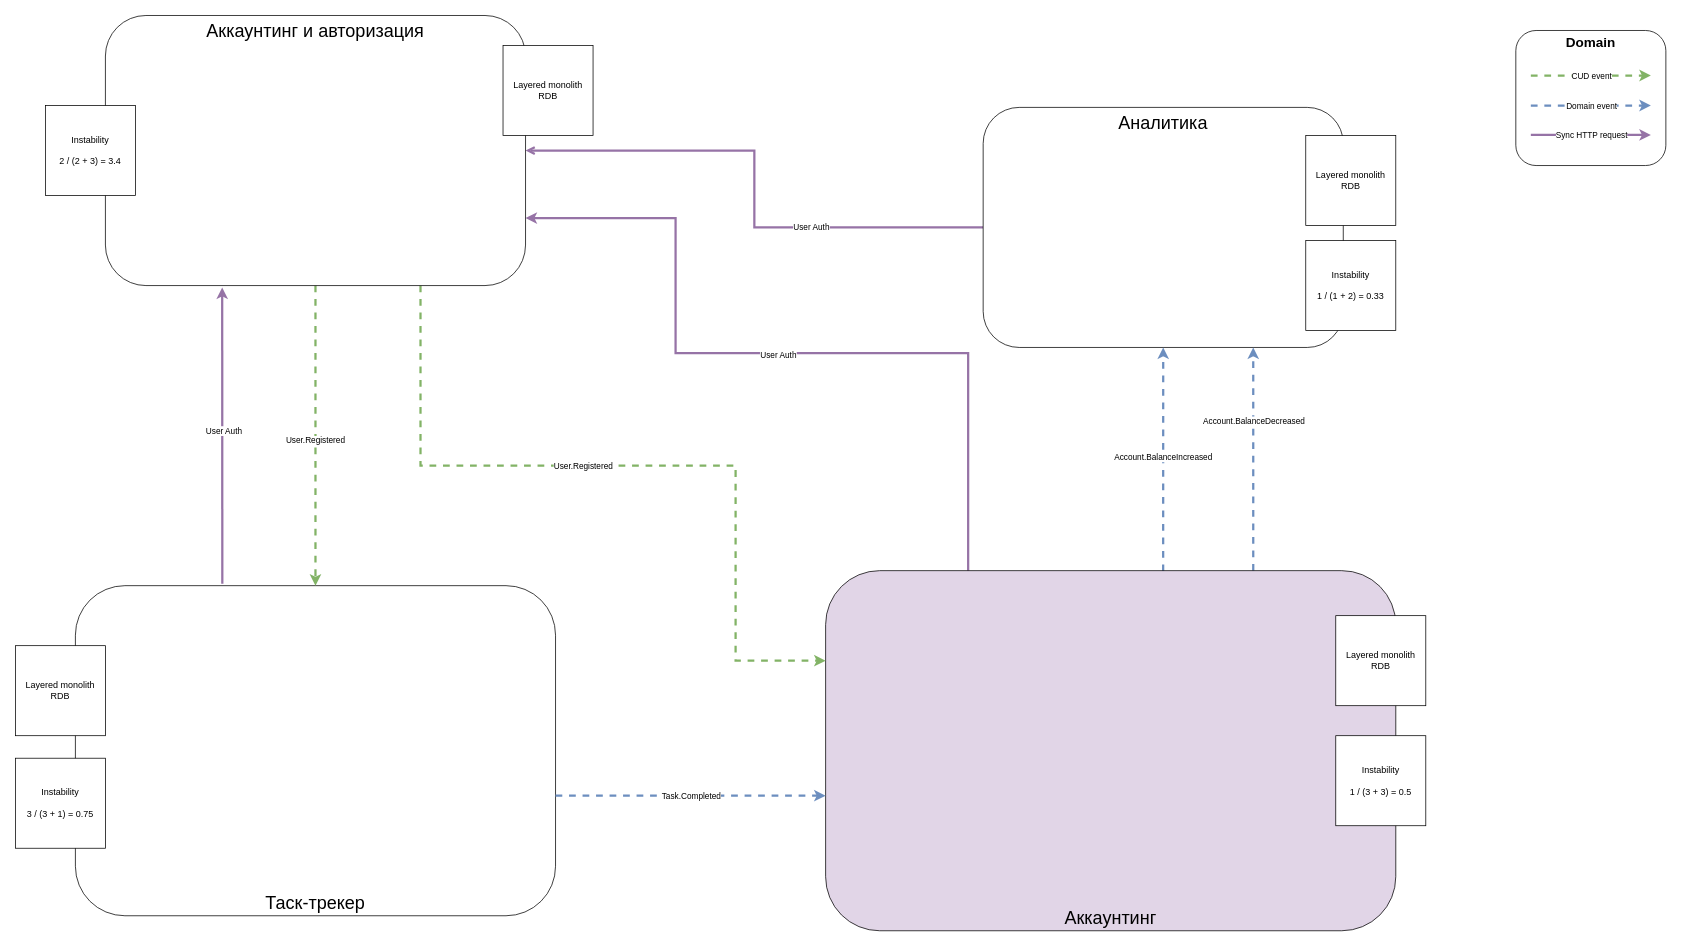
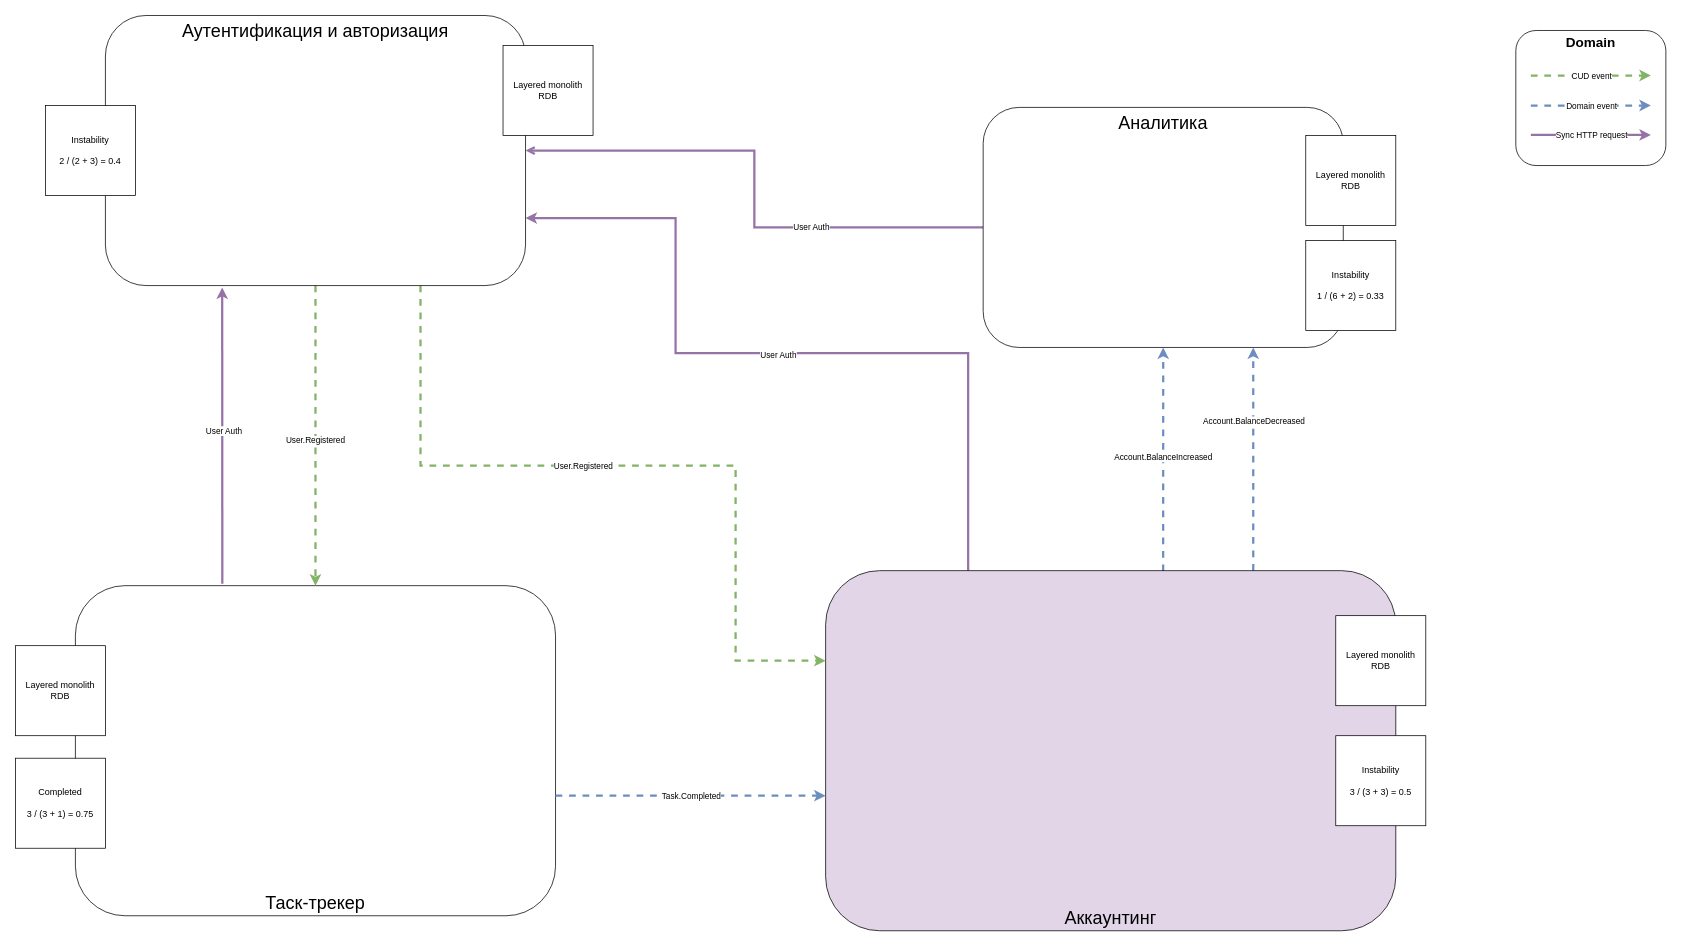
(315, 31) -> (315, 31)
(90, 150) -> (90, 150)
(1350, 285) -> (1350, 285)
(1380, 780) -> (1380, 780)
(60, 803) -> (60, 803)
